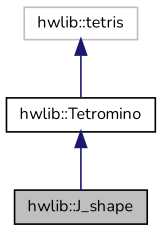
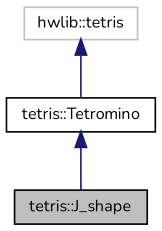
(81, 115) -> (81, 115)
(81, 207) -> (81, 207)
